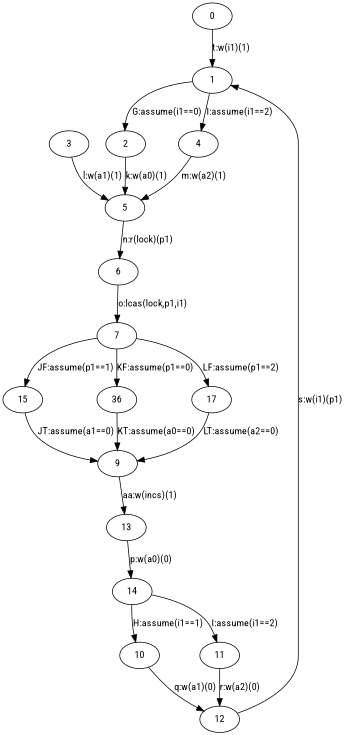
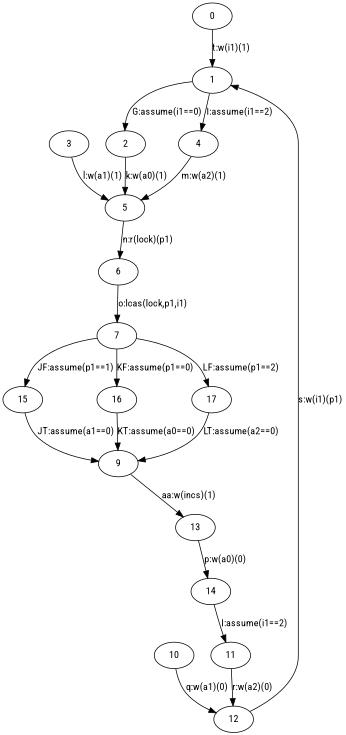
(117, 400) -> (117, 400)
(132, 620) -> none
